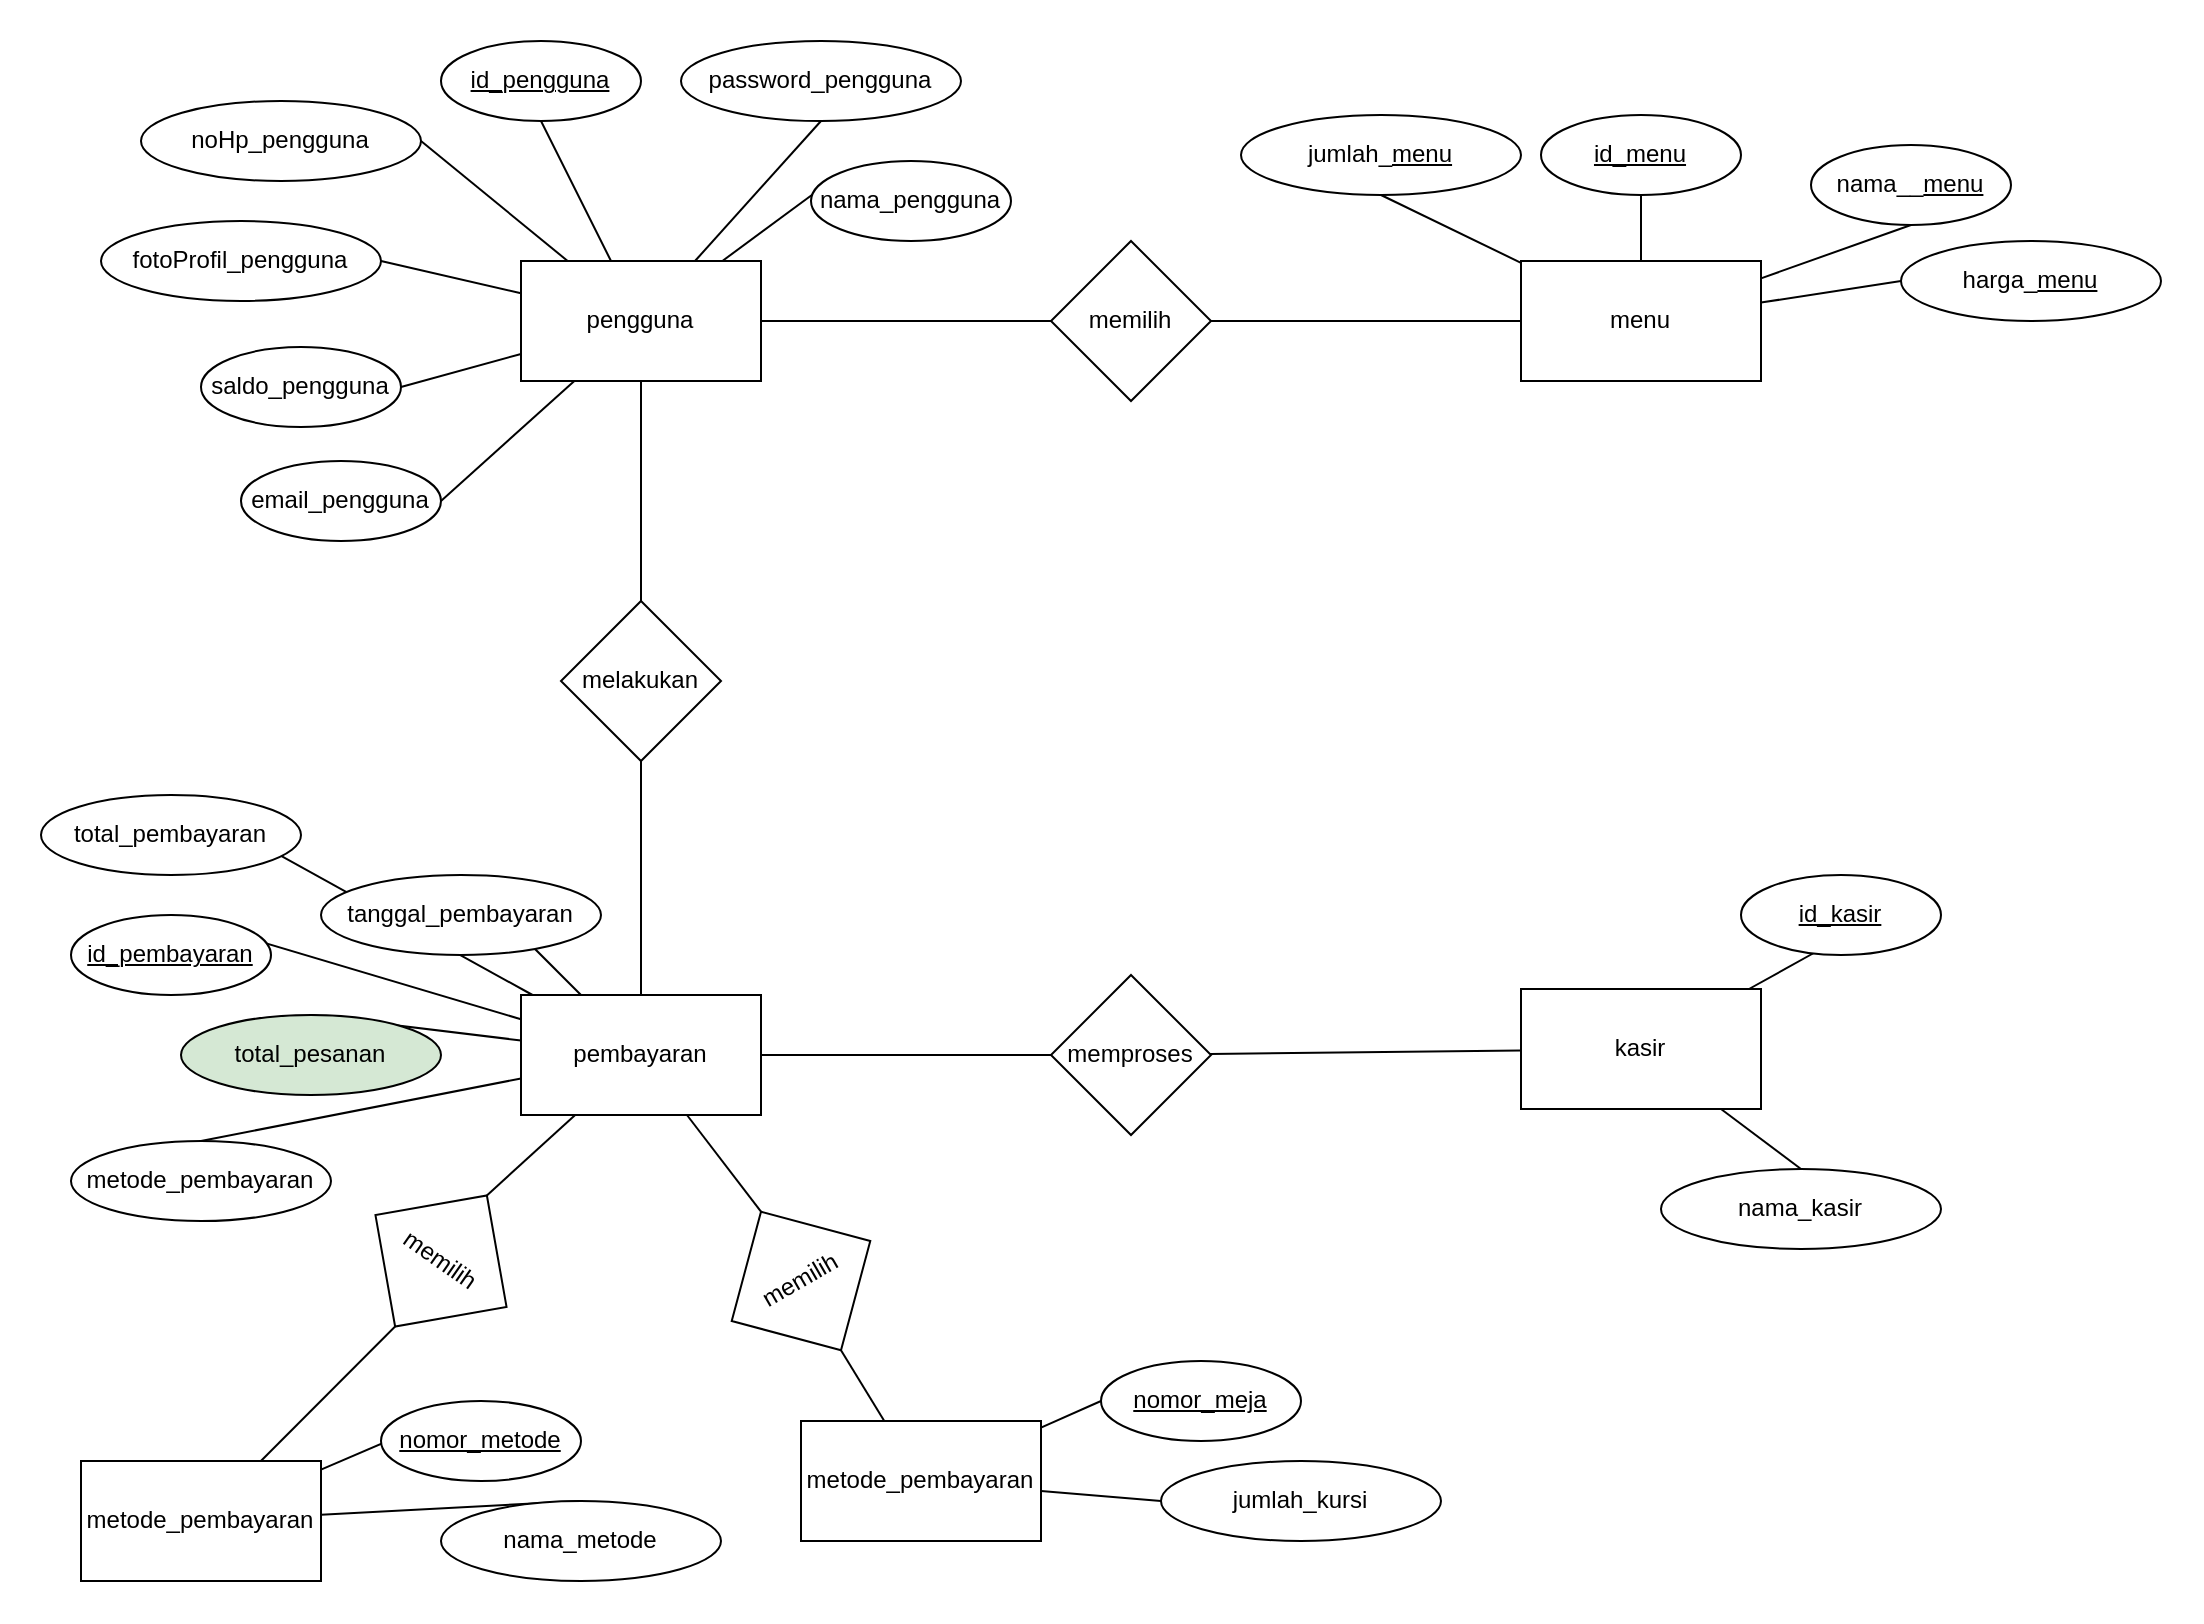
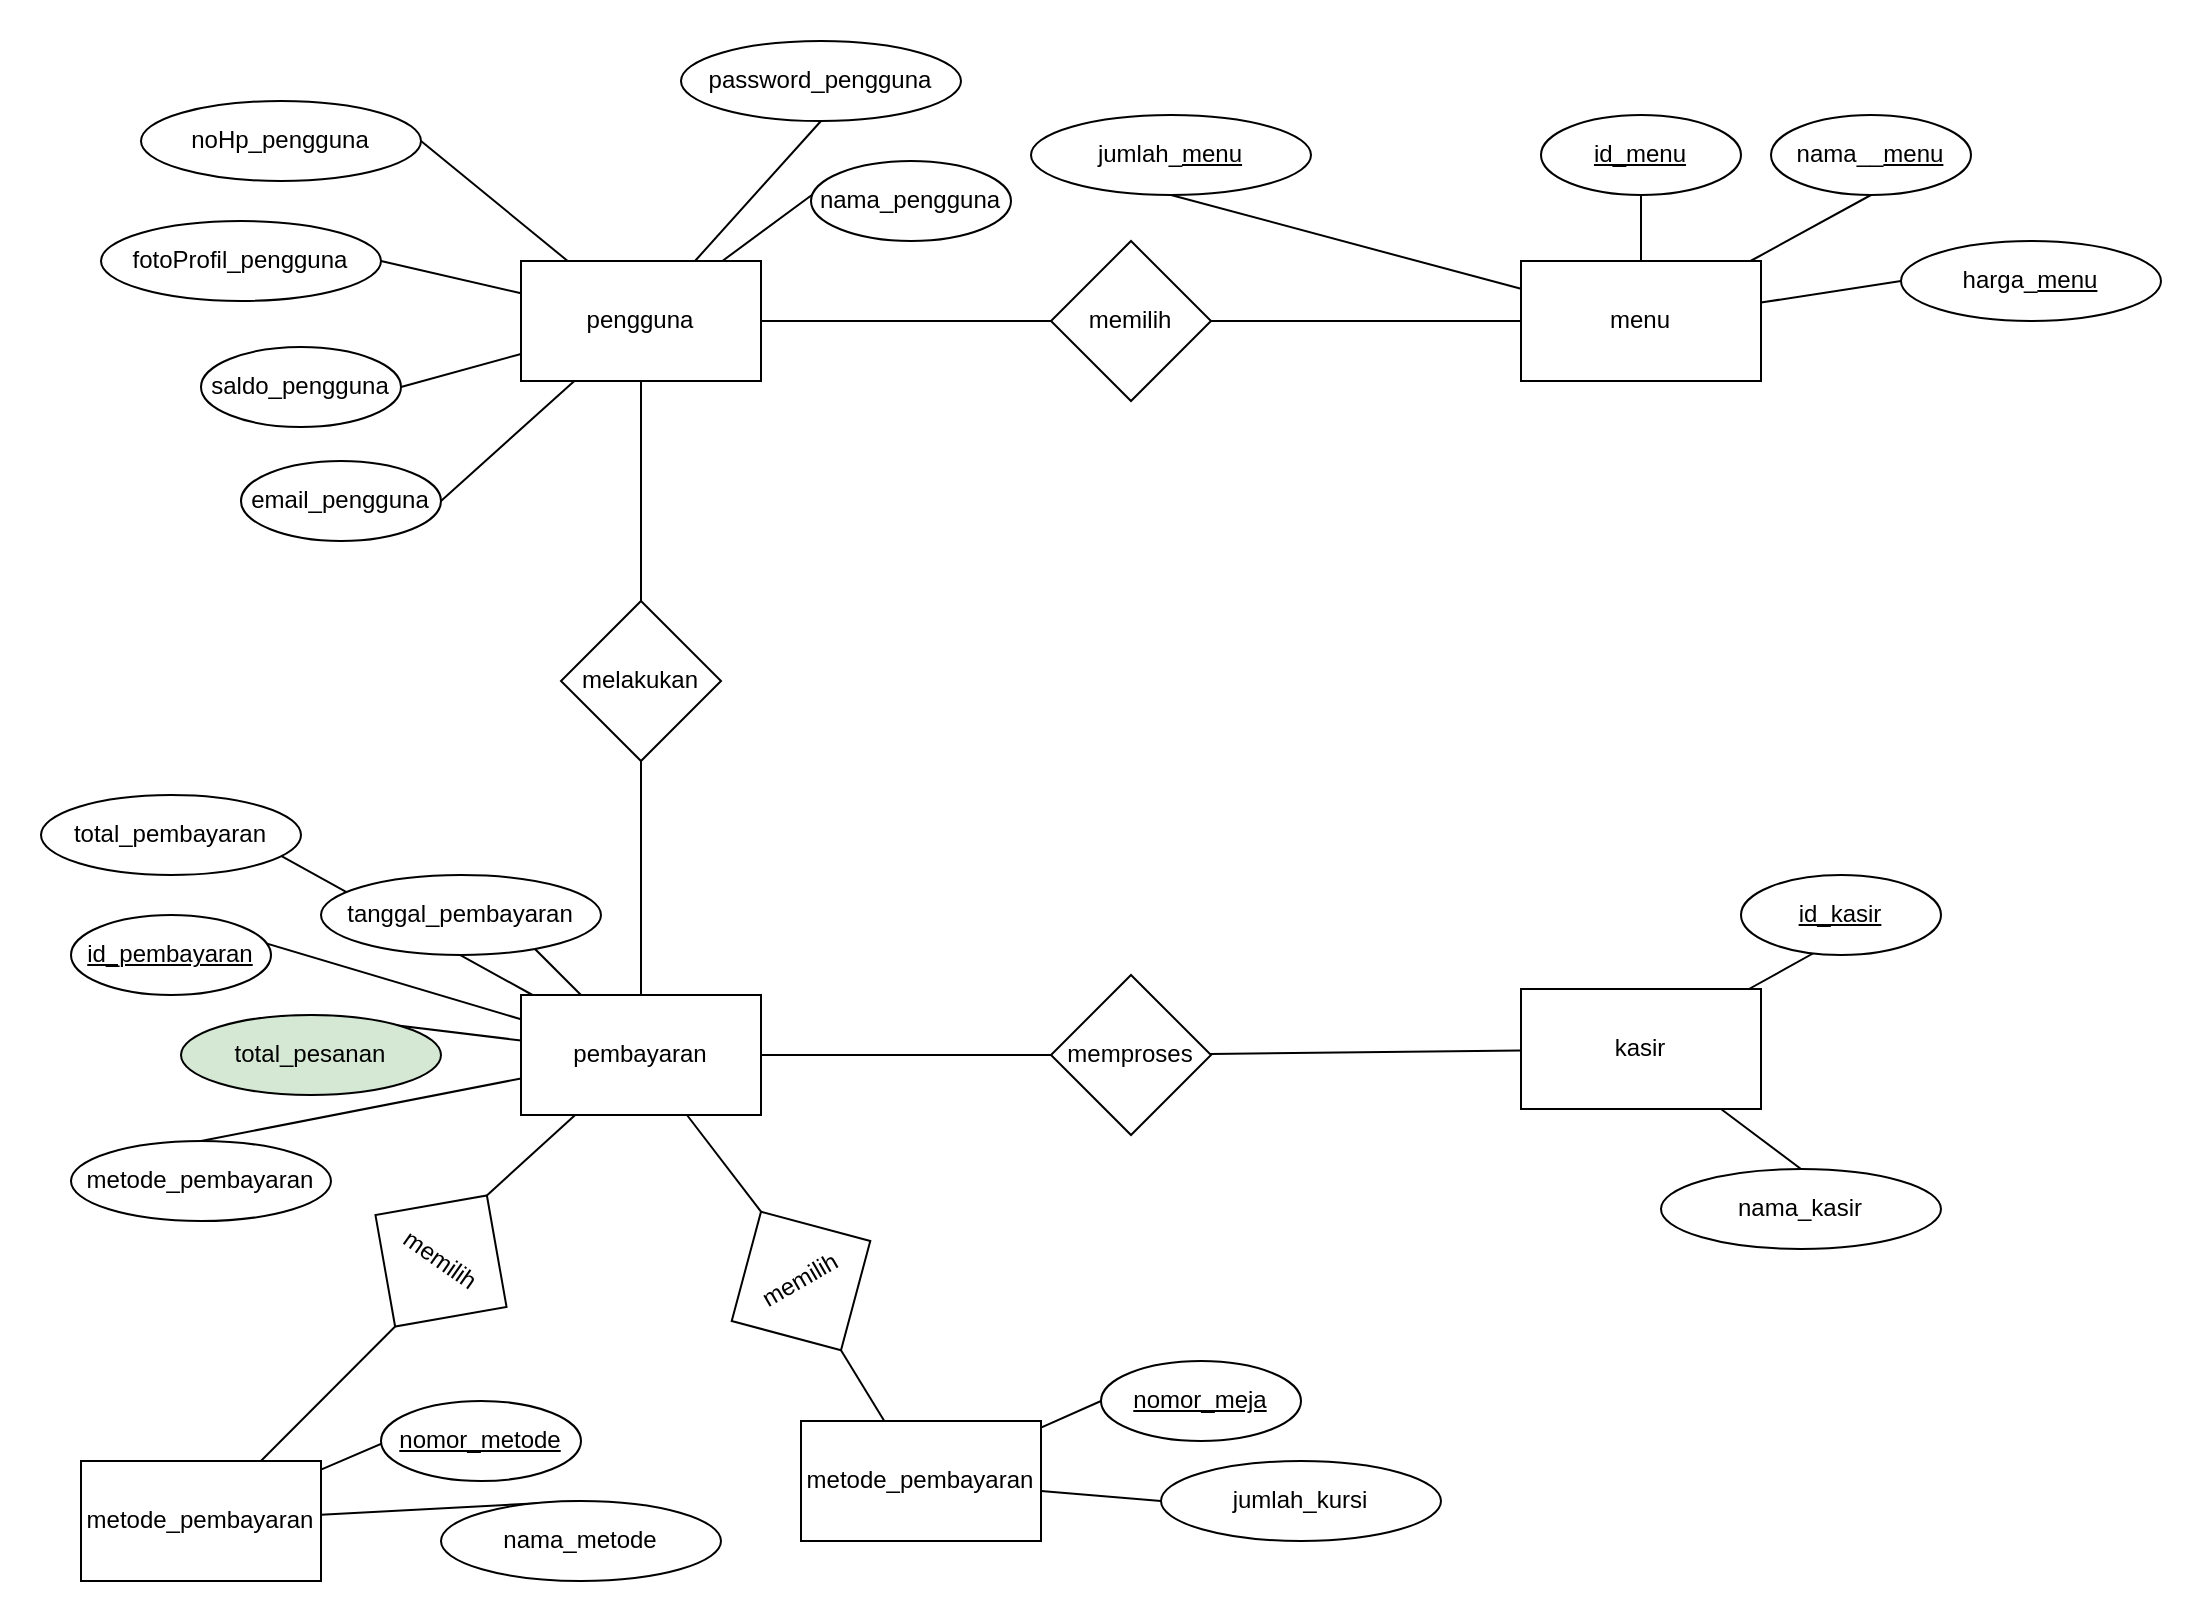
(541, 81) -> none
(1381, 155) -> (1171, 155)
(1911, 185) -> (1871, 155)
(576, 191) -> none
